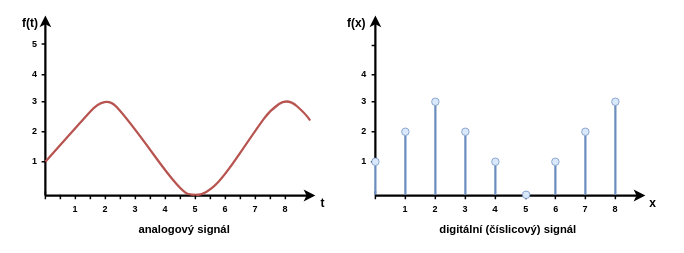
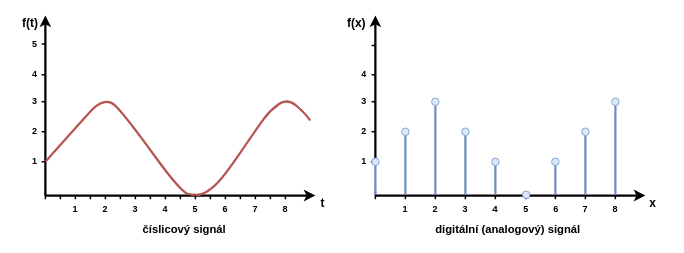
(185, 229) -> (185, 229)
(508, 229) -> (508, 229)
